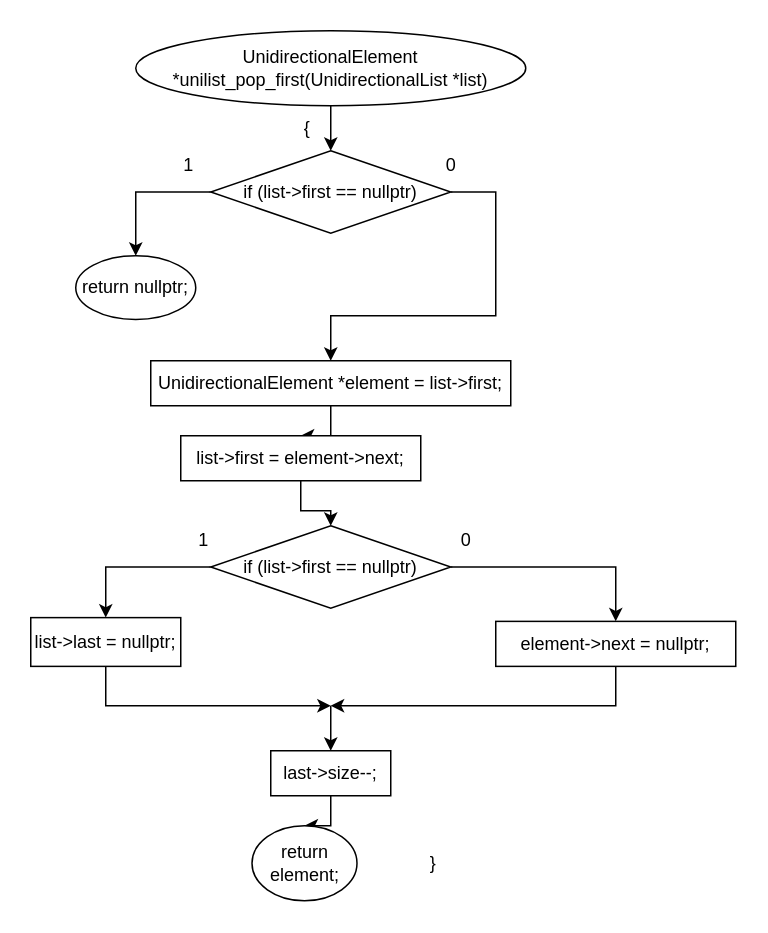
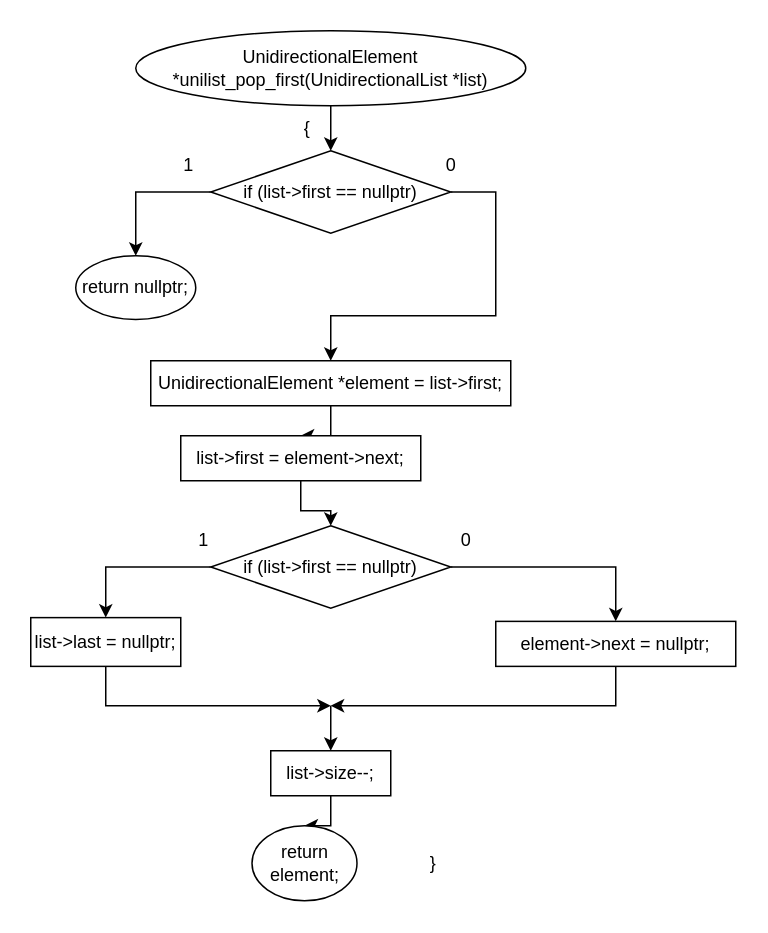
(331, 773) -> (331, 773)
